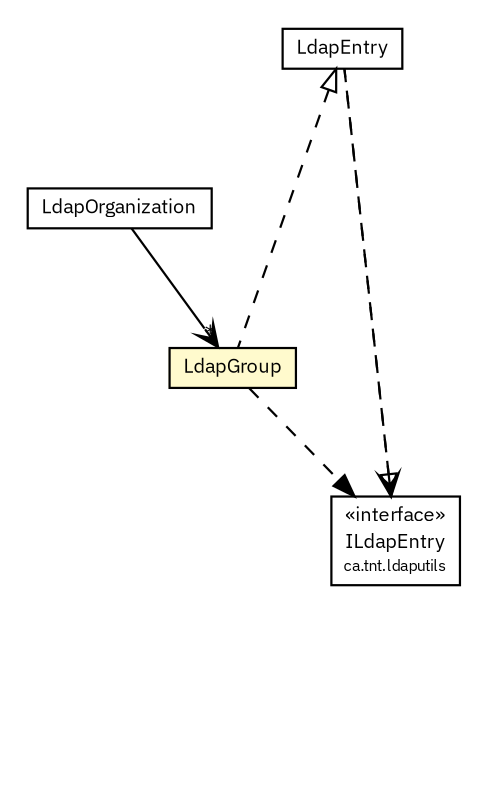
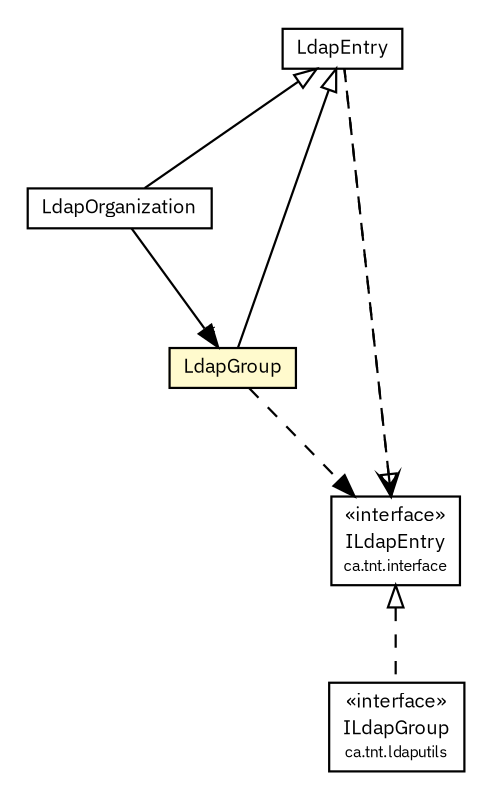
none -> (221, 135)
(283, 219) -> (283, 219)
(168, 278) -> (168, 278)
(396, 566) -> (396, 566)
none -> (396, 727)
